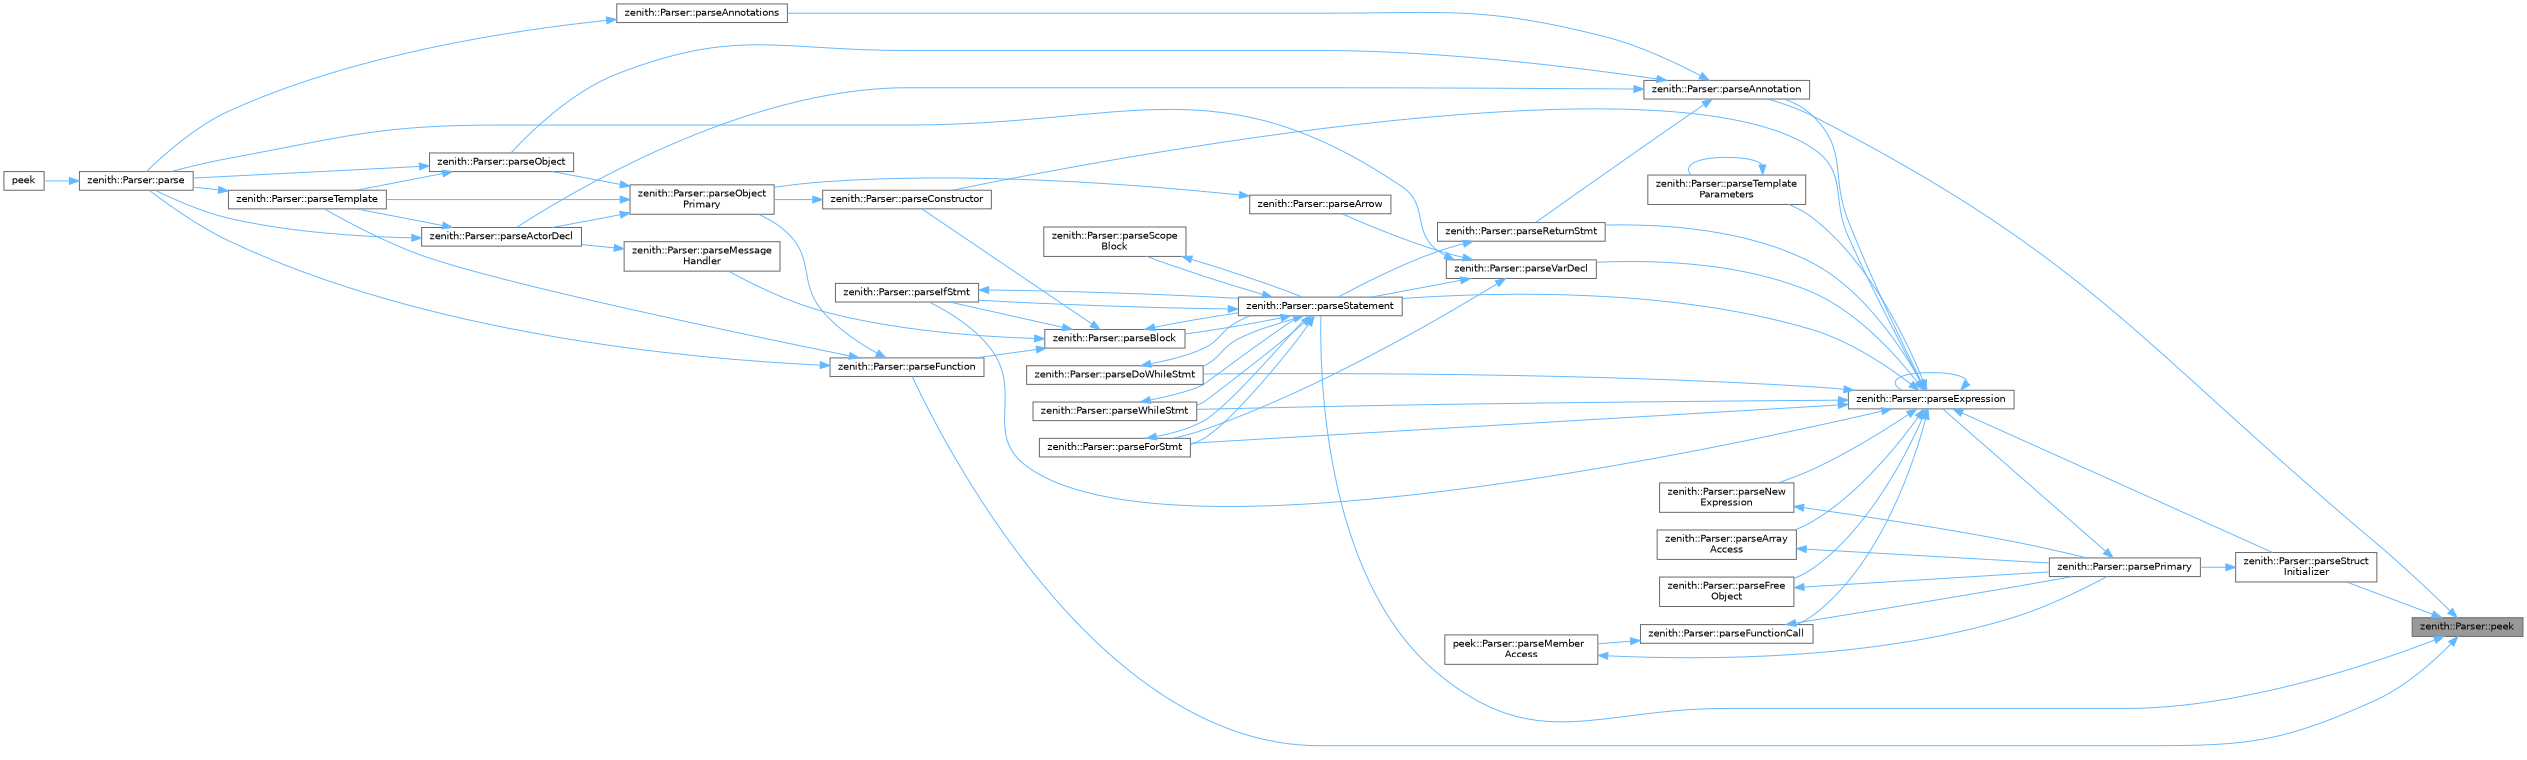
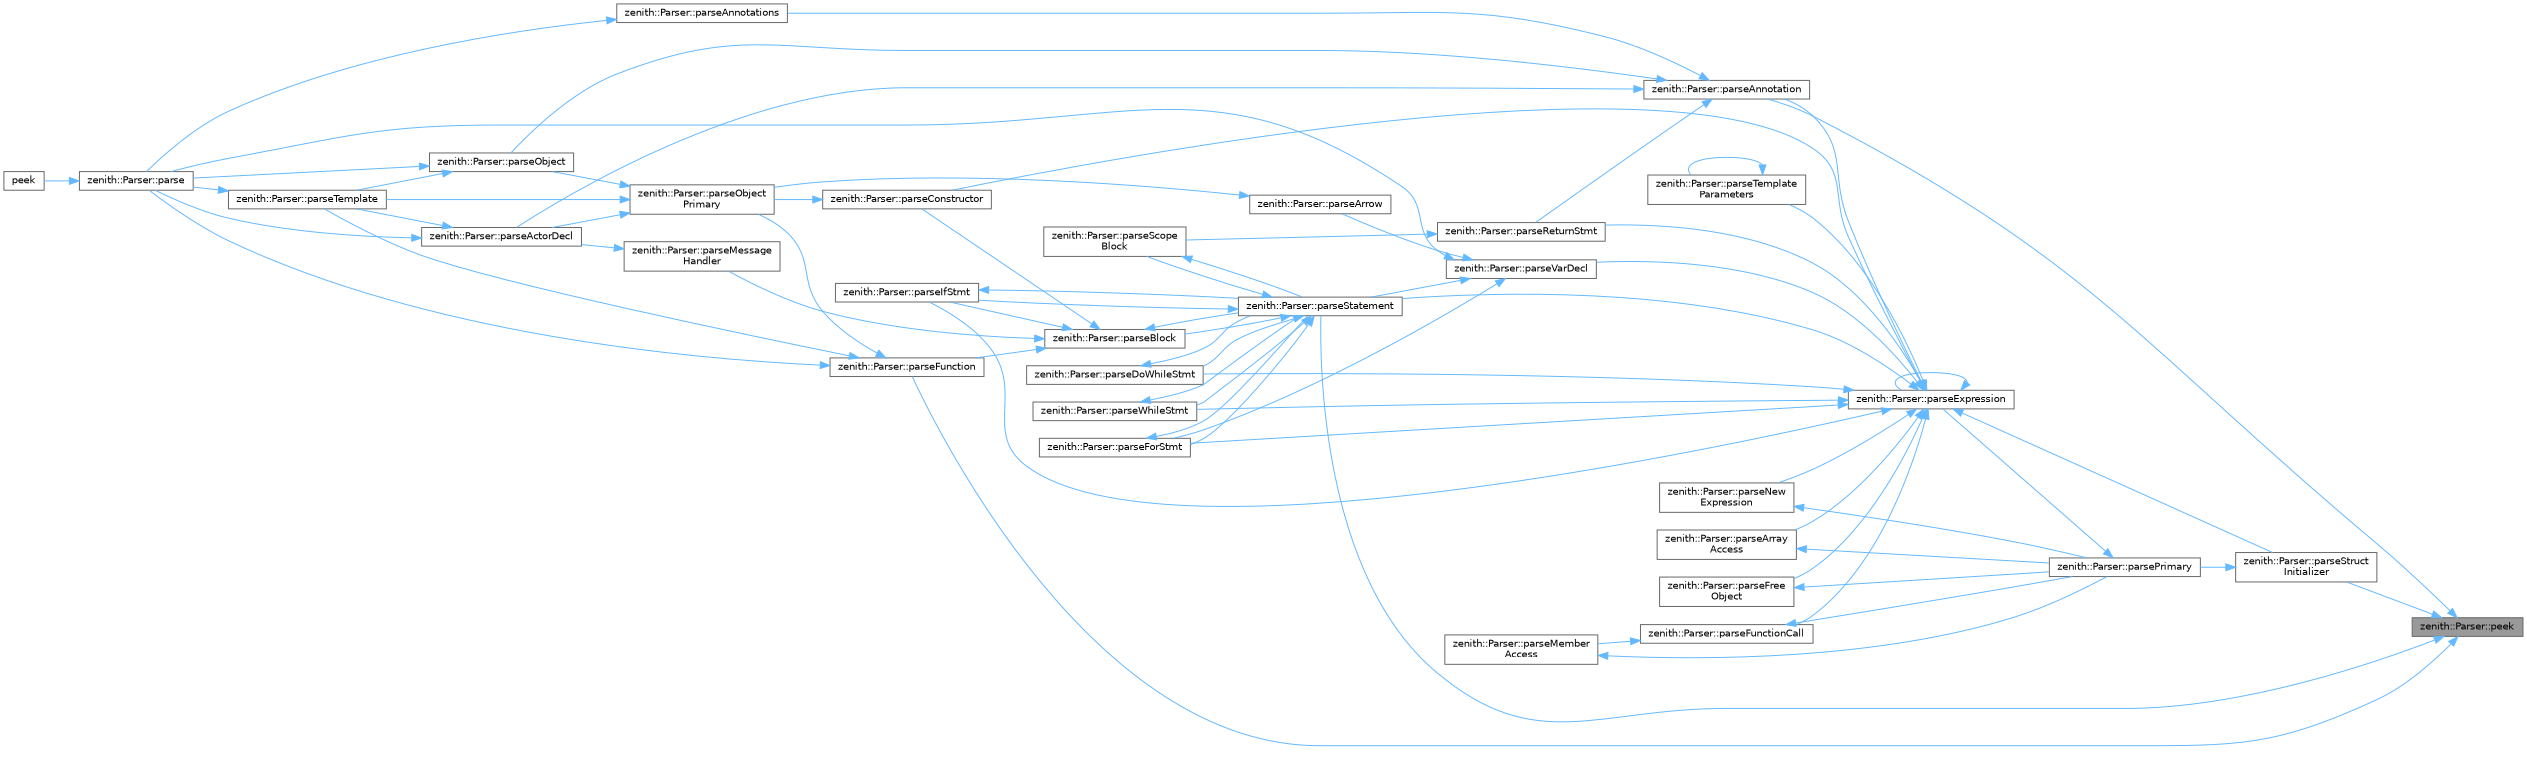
(1399, 267) -> (1307, 237)
(1521, 650) -> (1521, 650)
